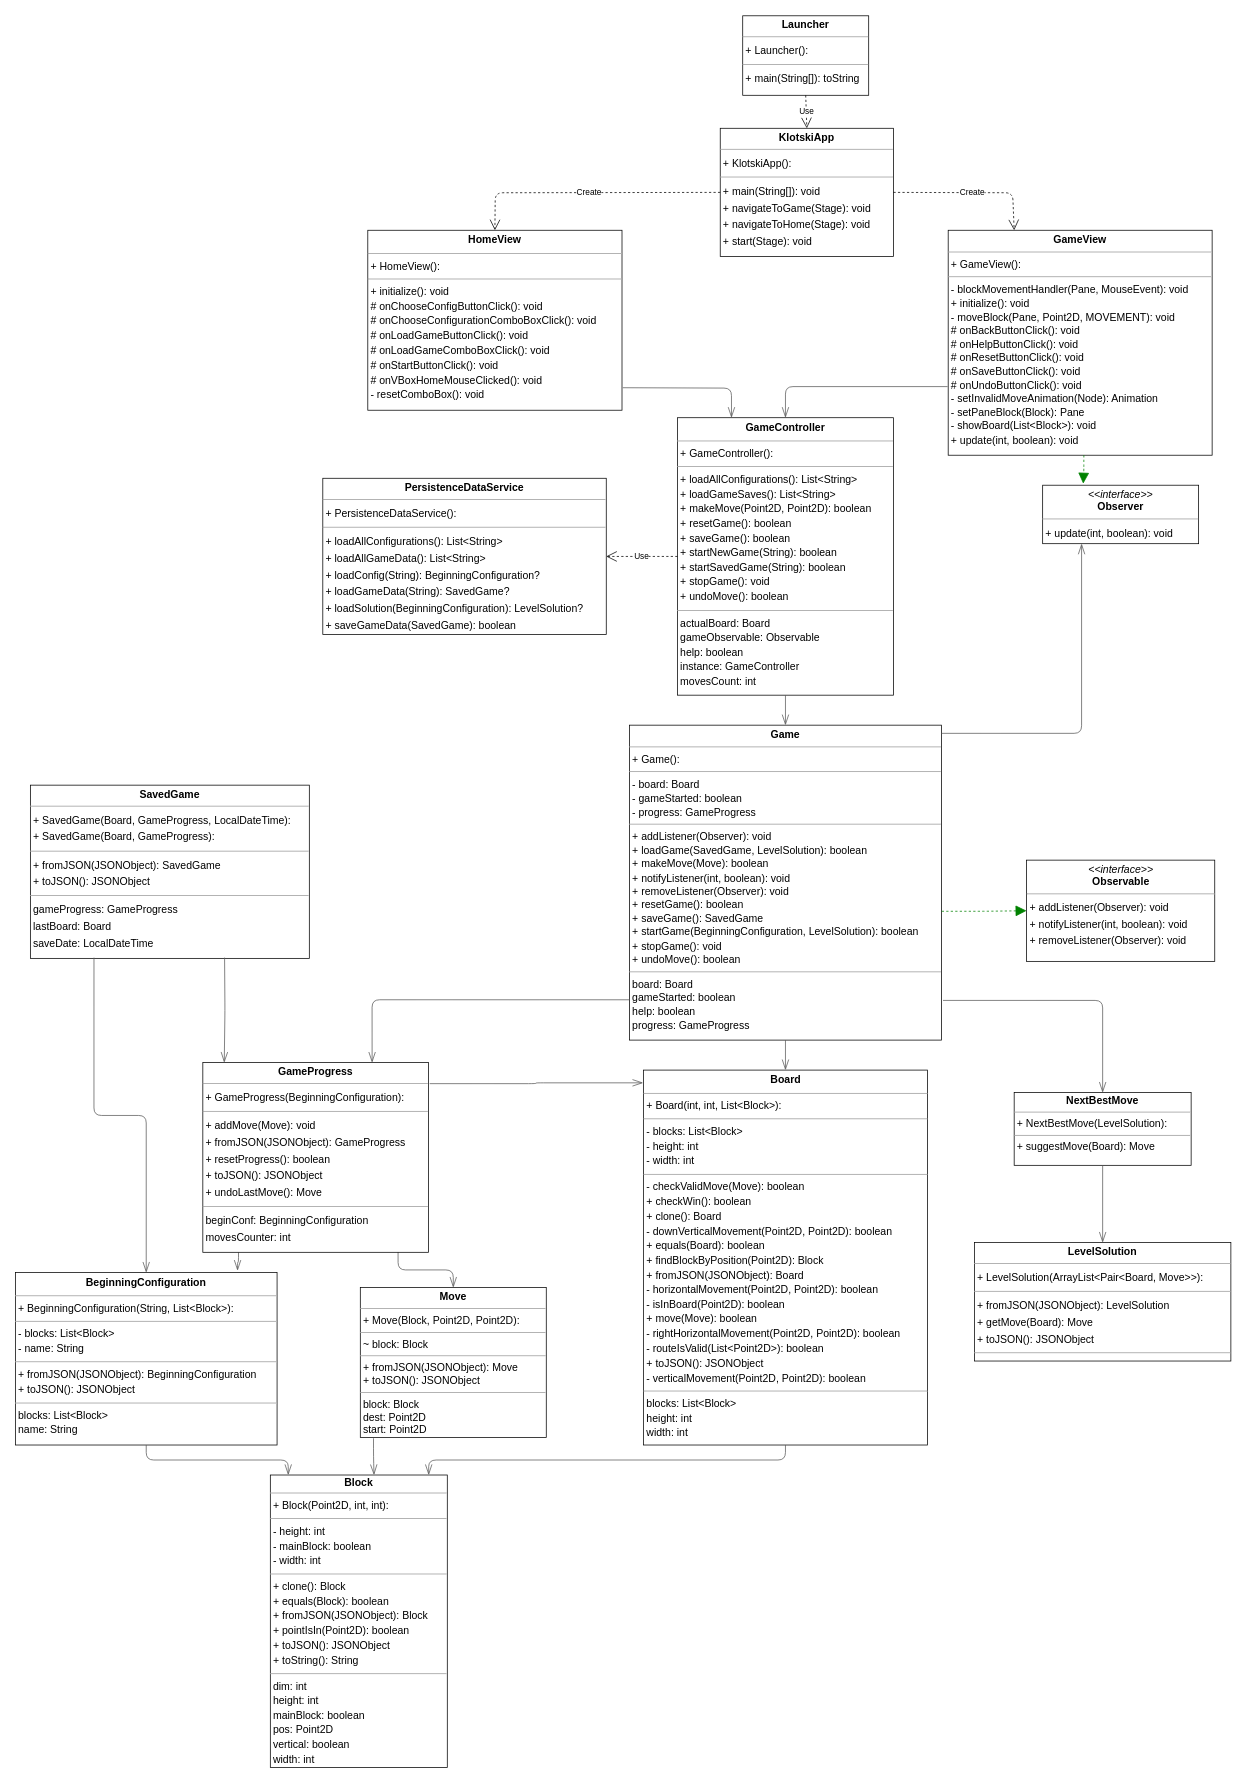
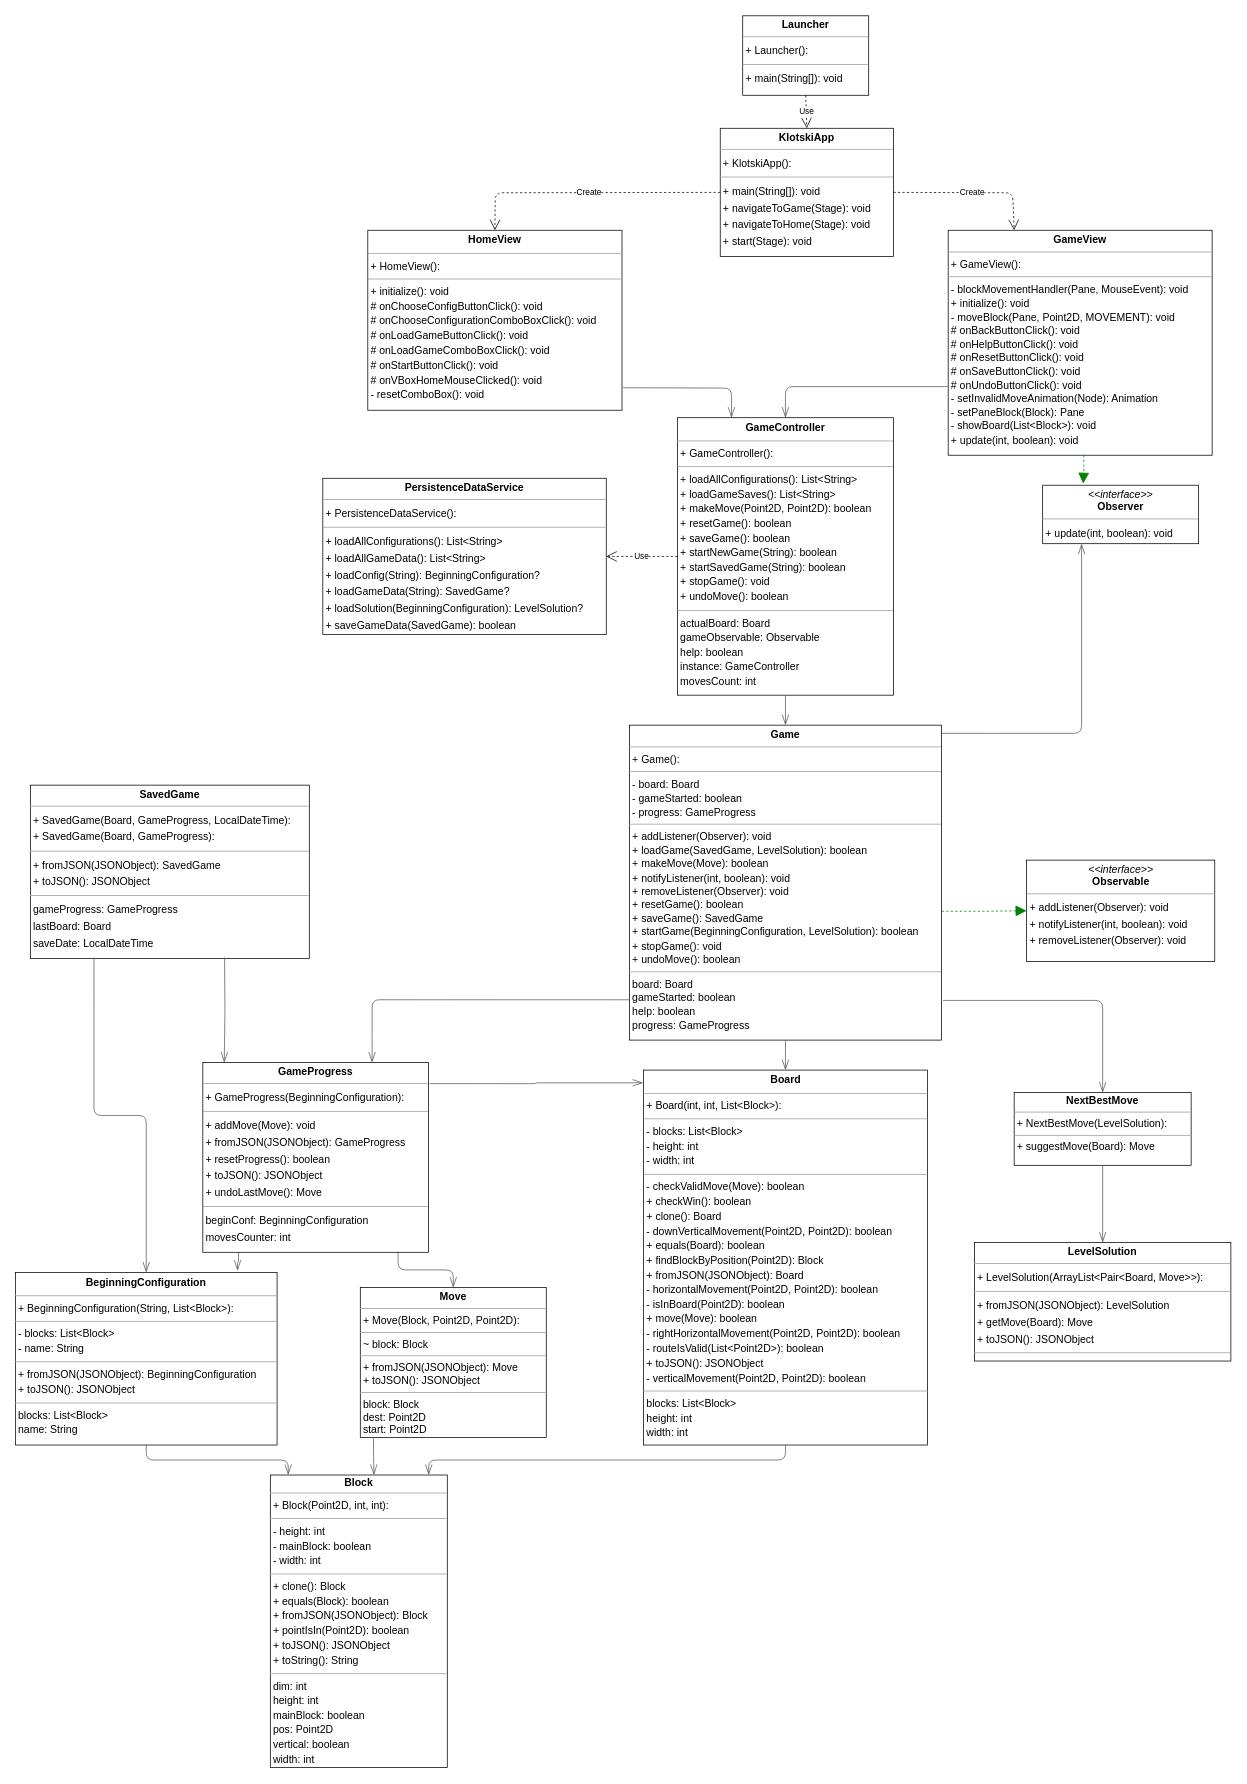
(811, 34) -> (799, 34)
